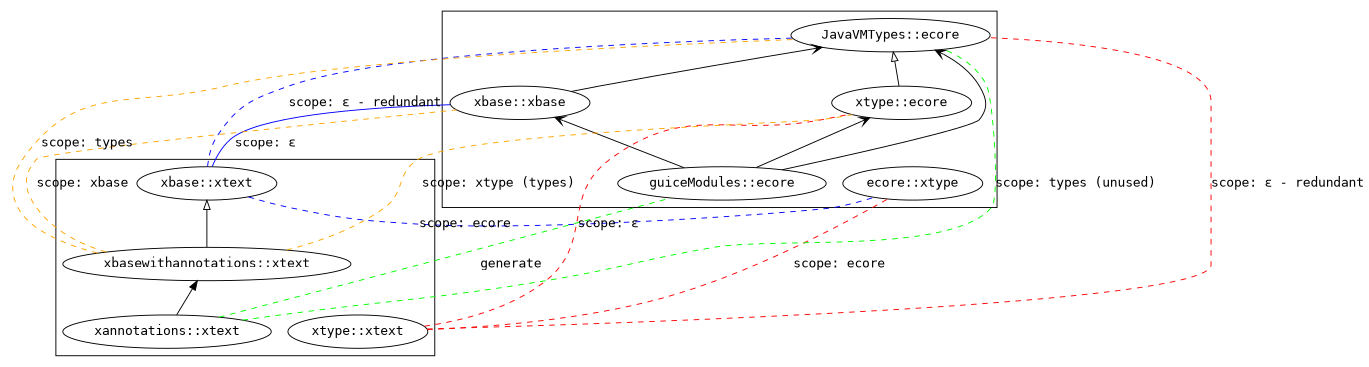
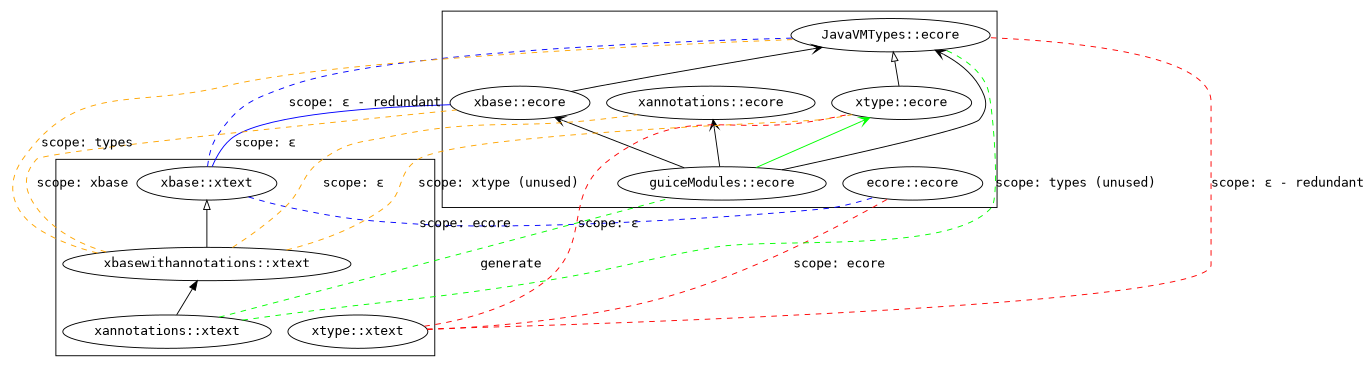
(520, 103) -> (520, 103)
none -> (711, 103)
(809, 145) -> (809, 145)
(499, 183) -> (499, 183)
(913, 183) -> (913, 183)
